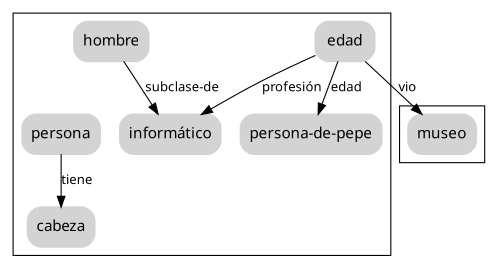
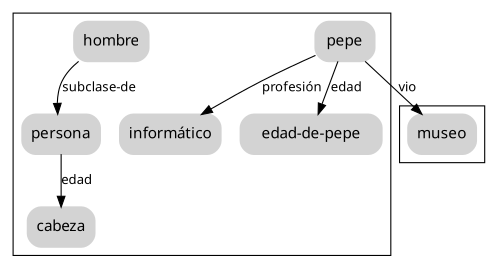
(345, 41) -> (345, 41)
(138, 83) -> (63, 80)
(311, 134) -> (311, 134)
(77, 181) -> (77, 181)
